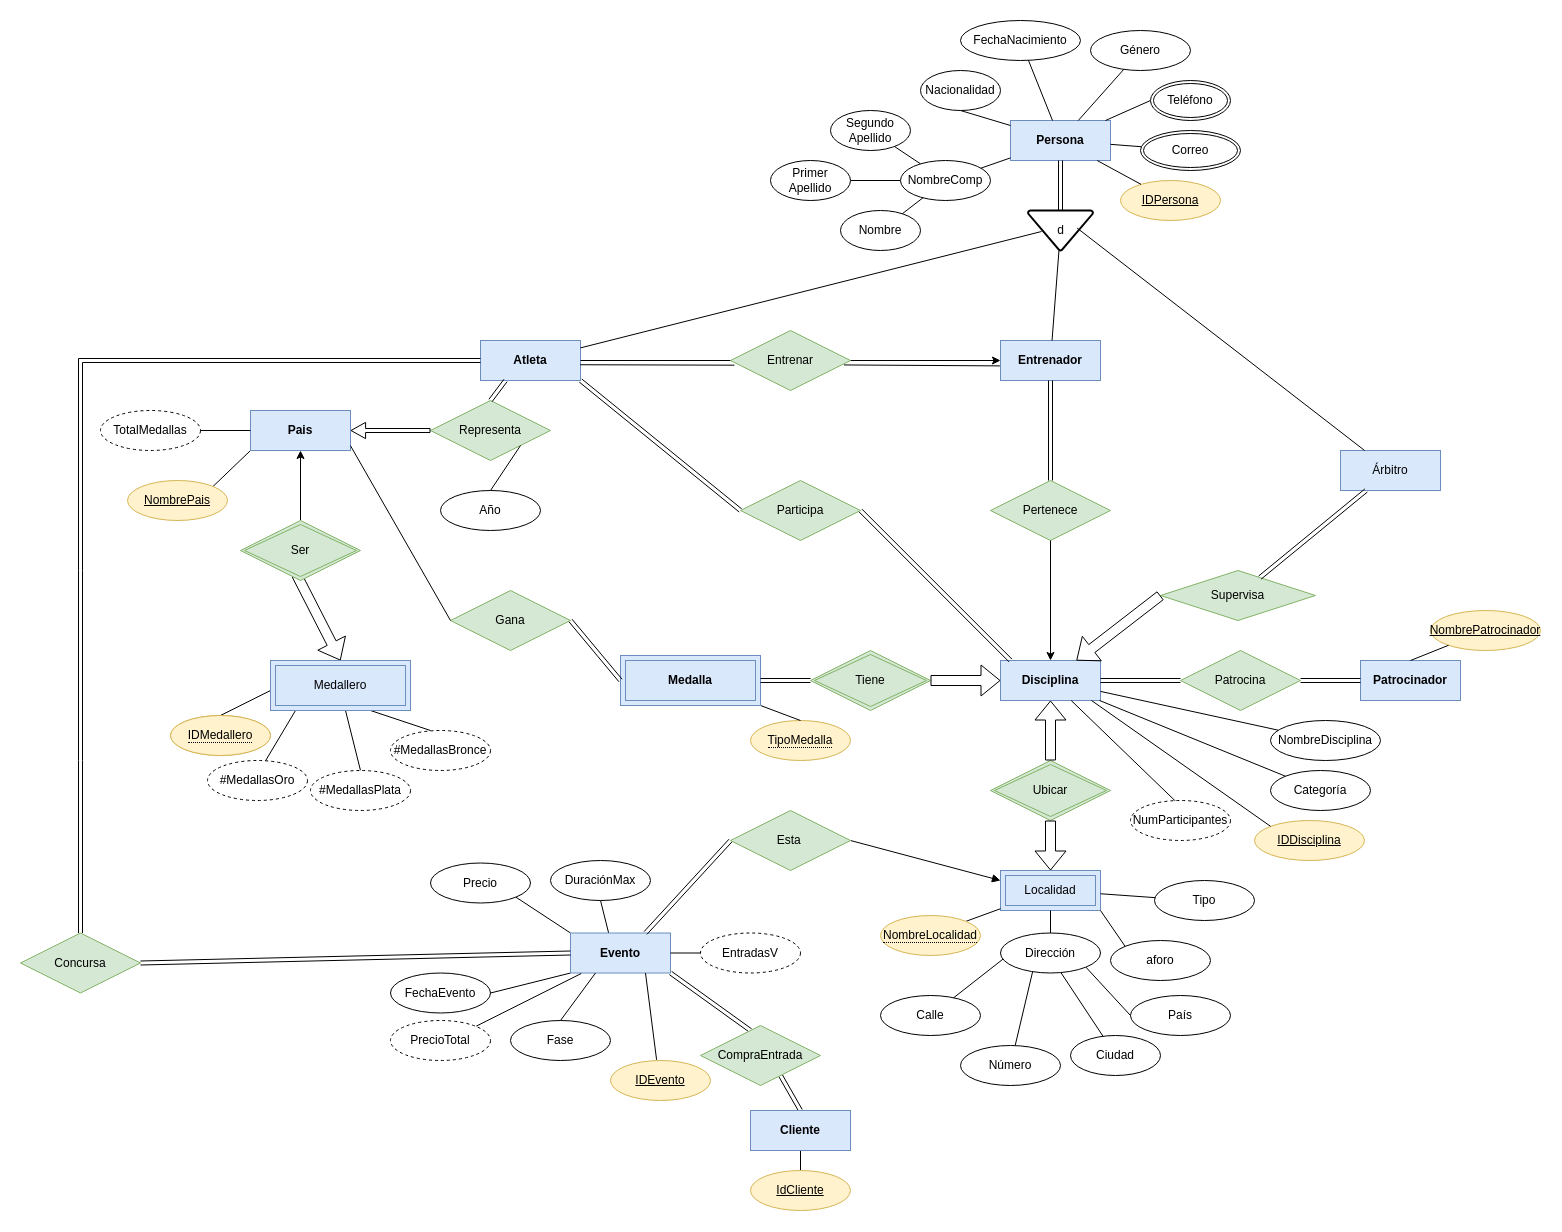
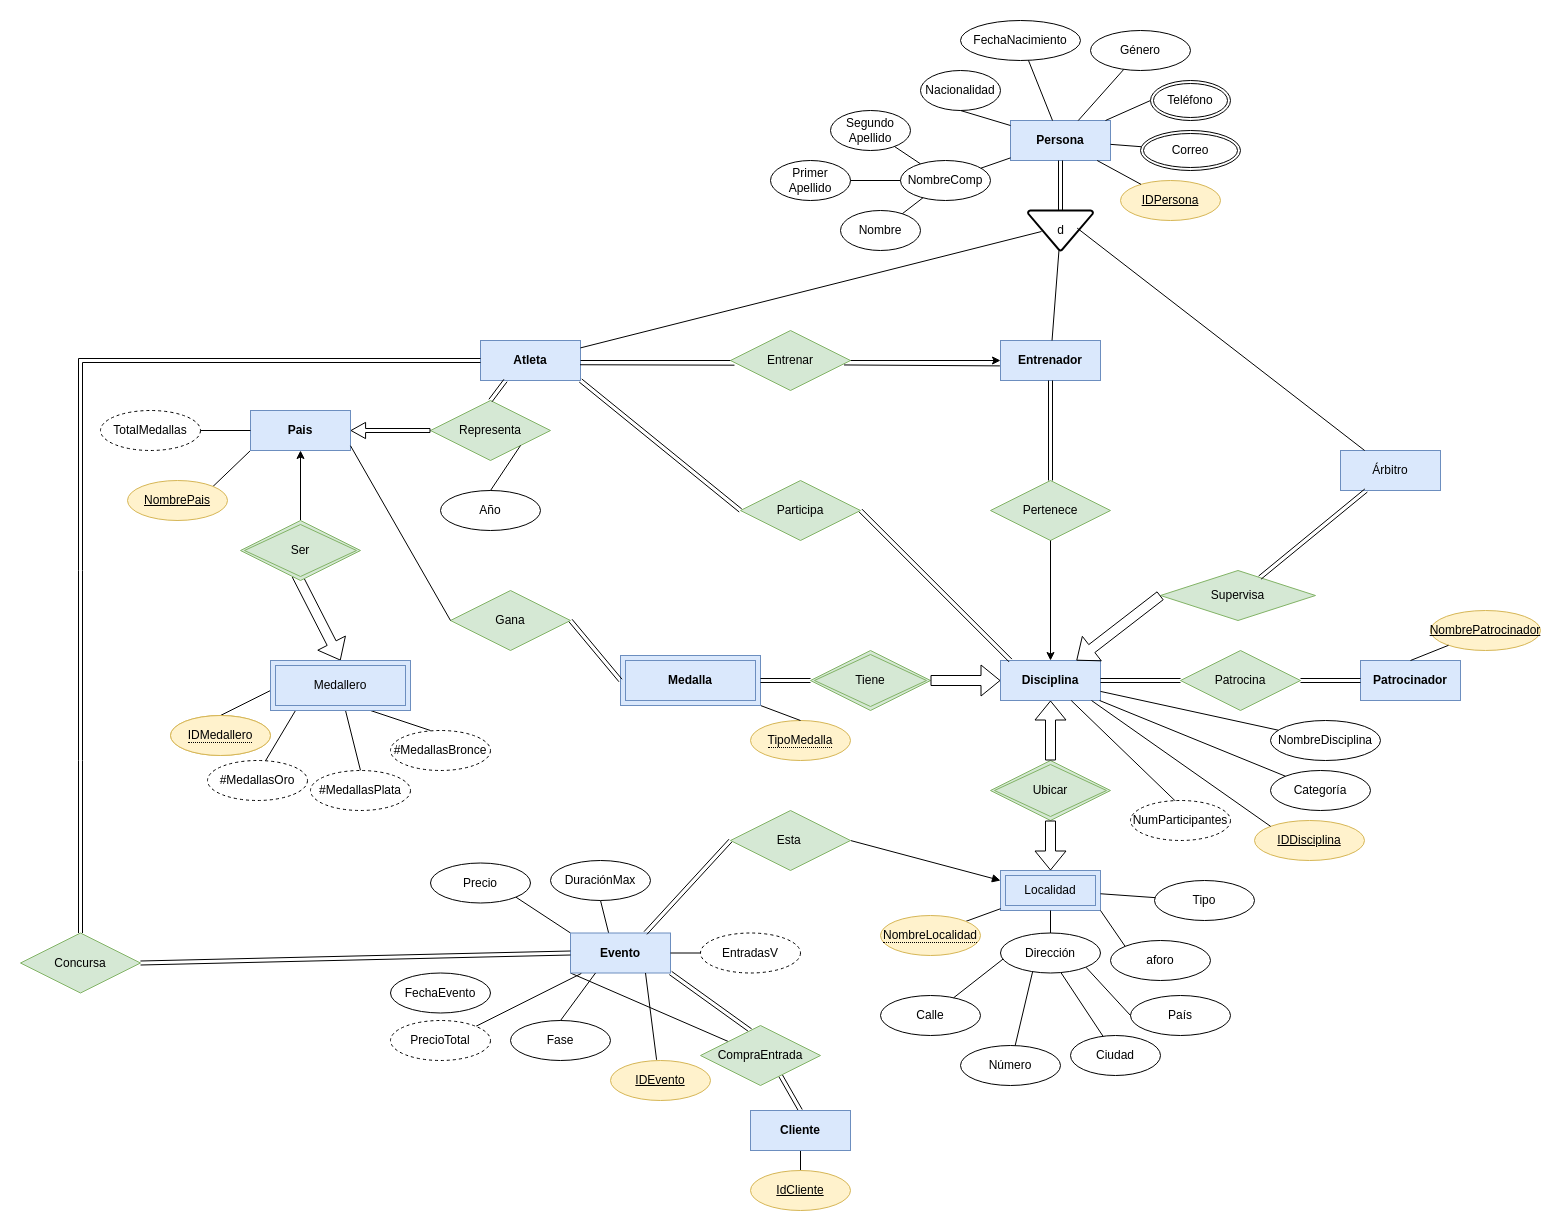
(531, 983) -> (651, 1008)
